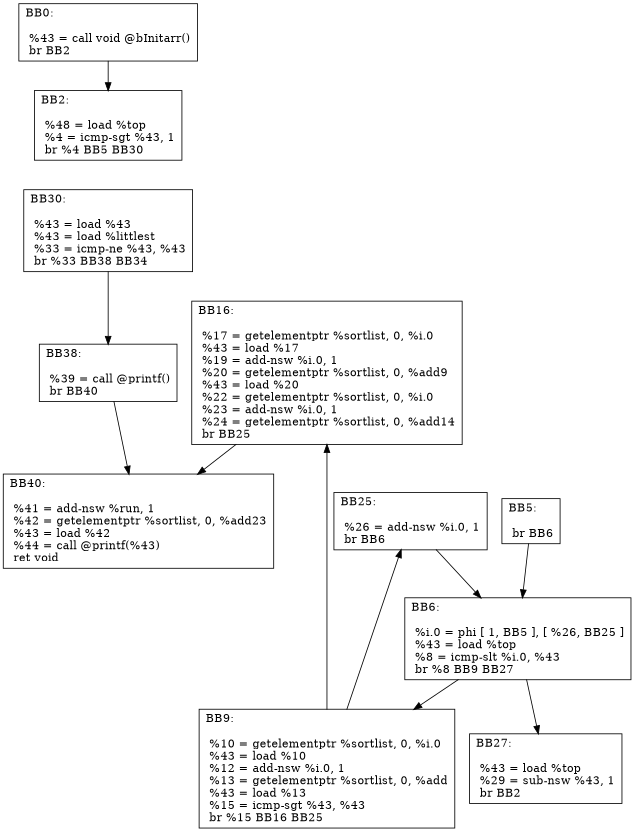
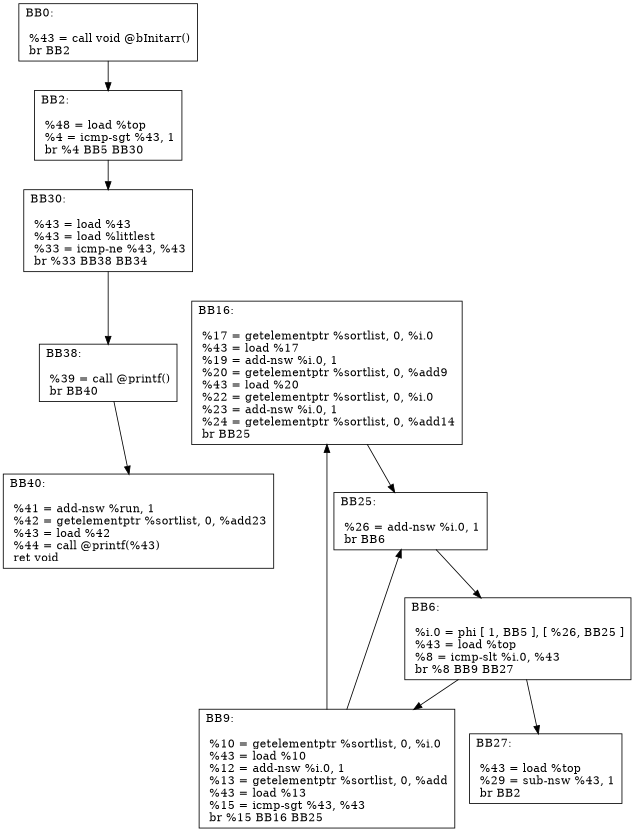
none -> (108, 171)
(220, 457) -> (379, 465)
(531, 521) -> none
